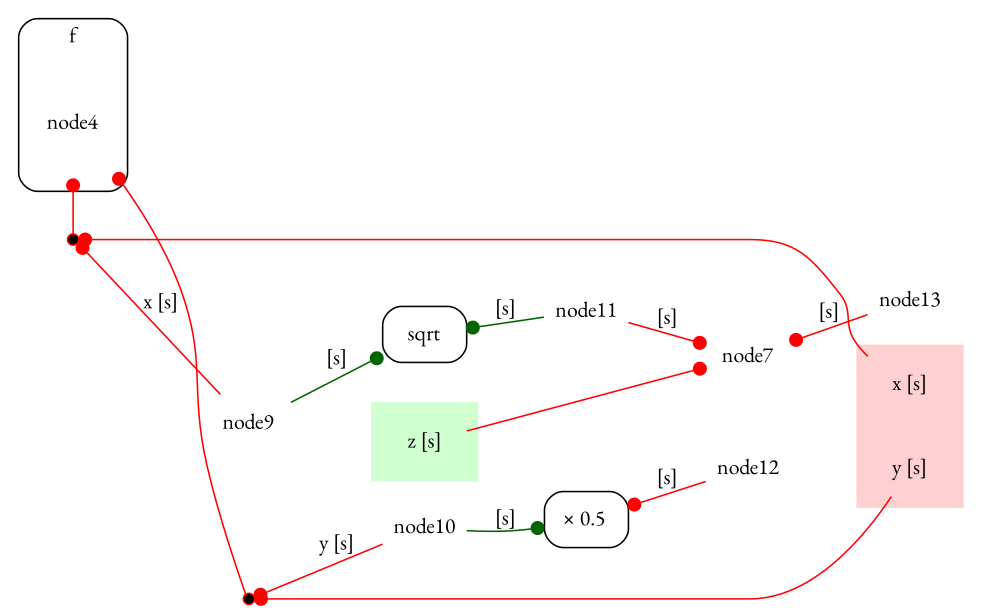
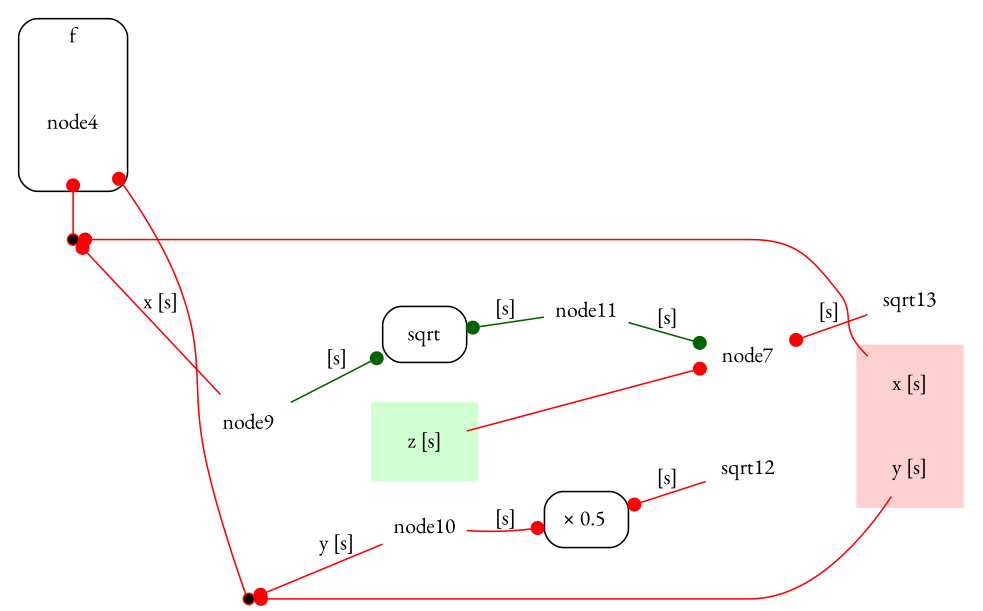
(910, 300) -> (910, 300)
(661, 332) -> (661, 332)
(748, 468) -> (748, 468)
(499, 531) -> (499, 531)
